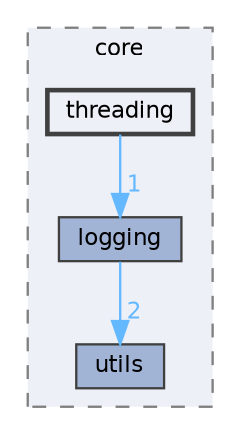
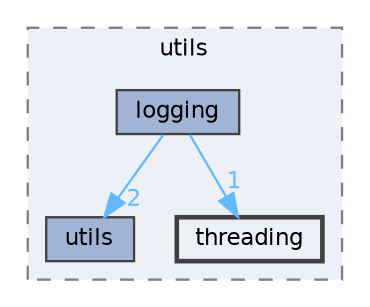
(120, 50) -> (185, 50)
(120, 164) -> (208, 166)
